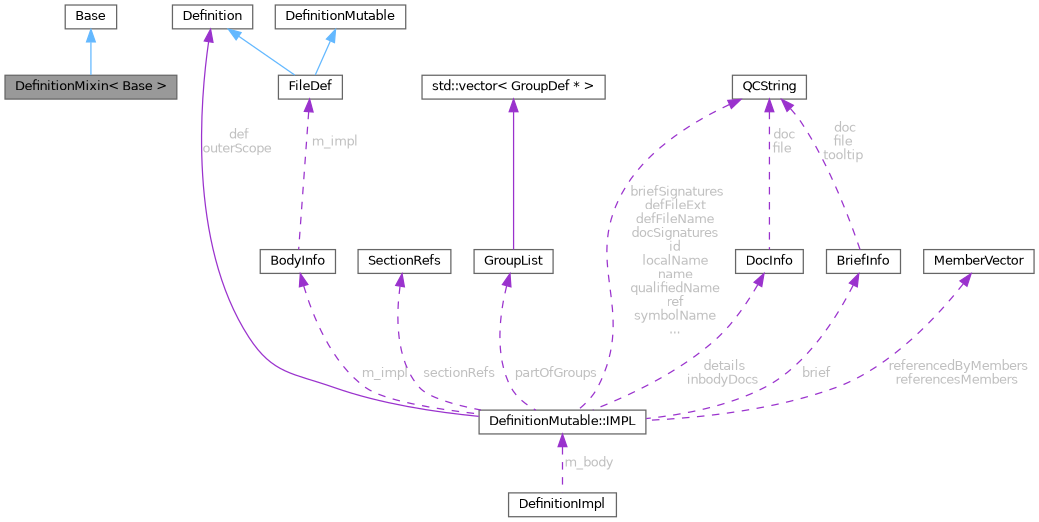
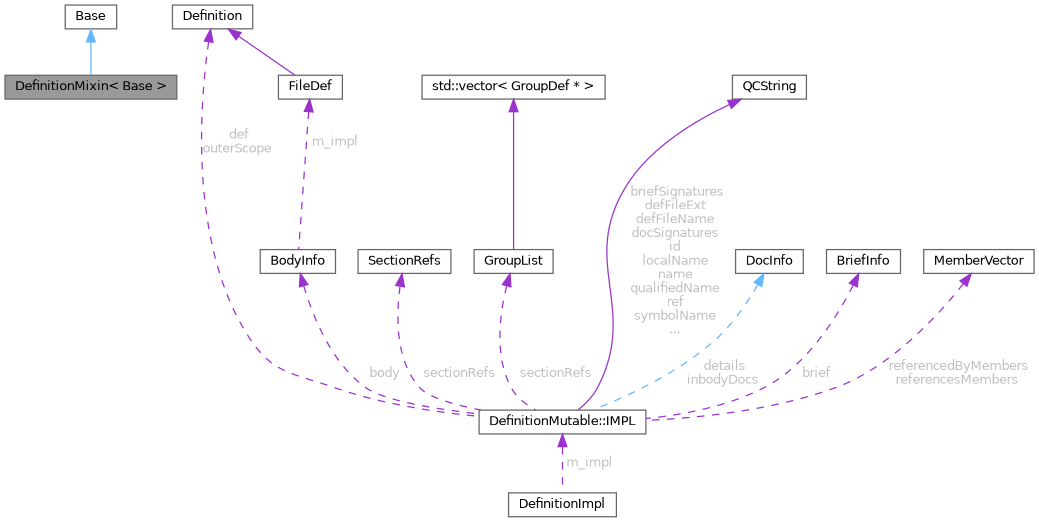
(341, 17) -> none
(267, 56) -> (267, 56)
(831, 176) -> none
(769, 181) -> none
(608, 235) -> (608, 235)
(236, 313) -> (236, 313)
(687, 362) -> (687, 362)
(383, 374) -> (383, 374)
(554, 374) -> (554, 374)
(588, 463) -> (588, 463)
